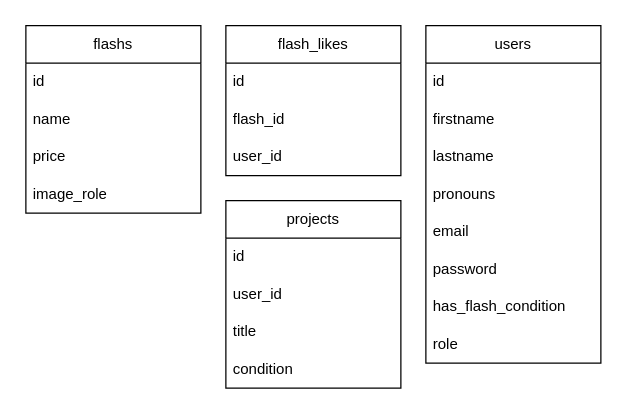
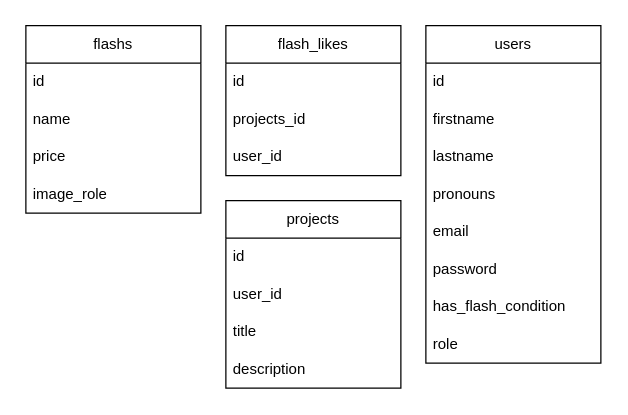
(263, 119) -> (277, 119)
(267, 369) -> (275, 369)
